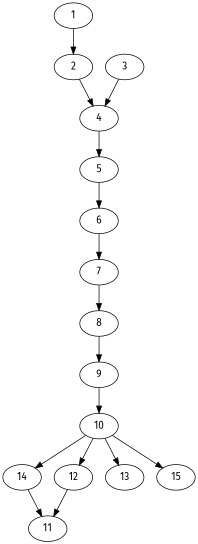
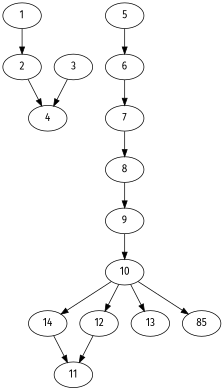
(99, 140) -> none
(176, 477) -> (202, 323)
